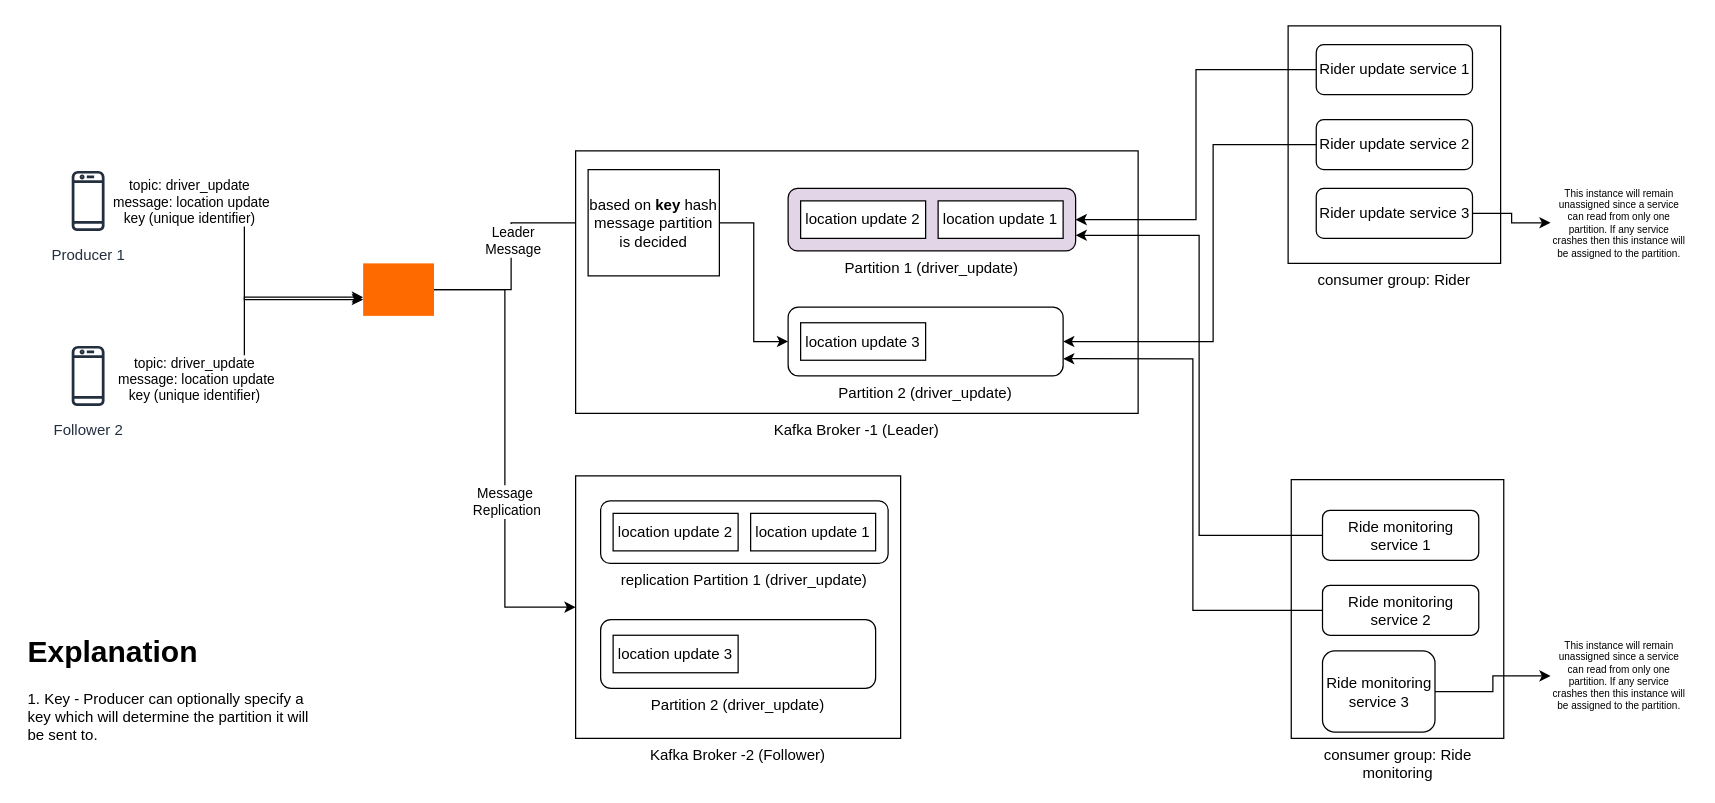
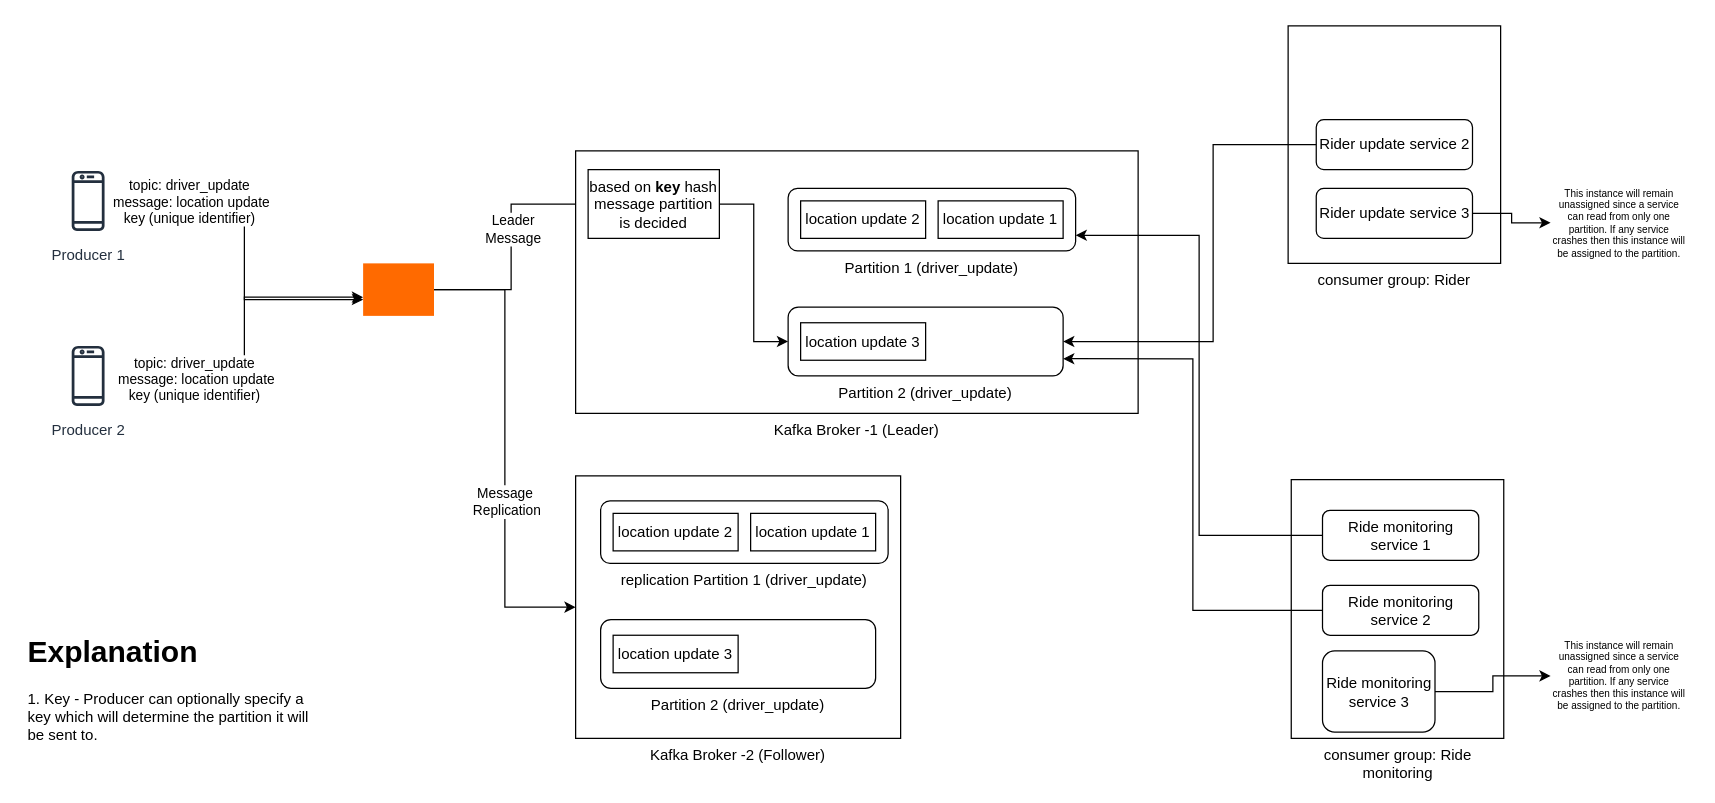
(1394, 69) -> none
(1196, 140) -> none
(932, 219) -> (932, 219)
(654, 223) -> (654, 204)
(89, 431) -> (89, 431)
